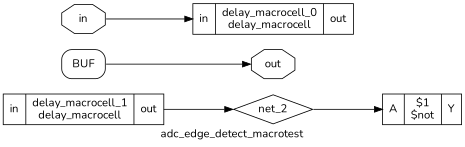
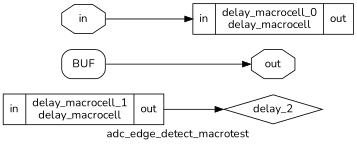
(273, 109) -> (273, 109)
(422, 109) -> none
